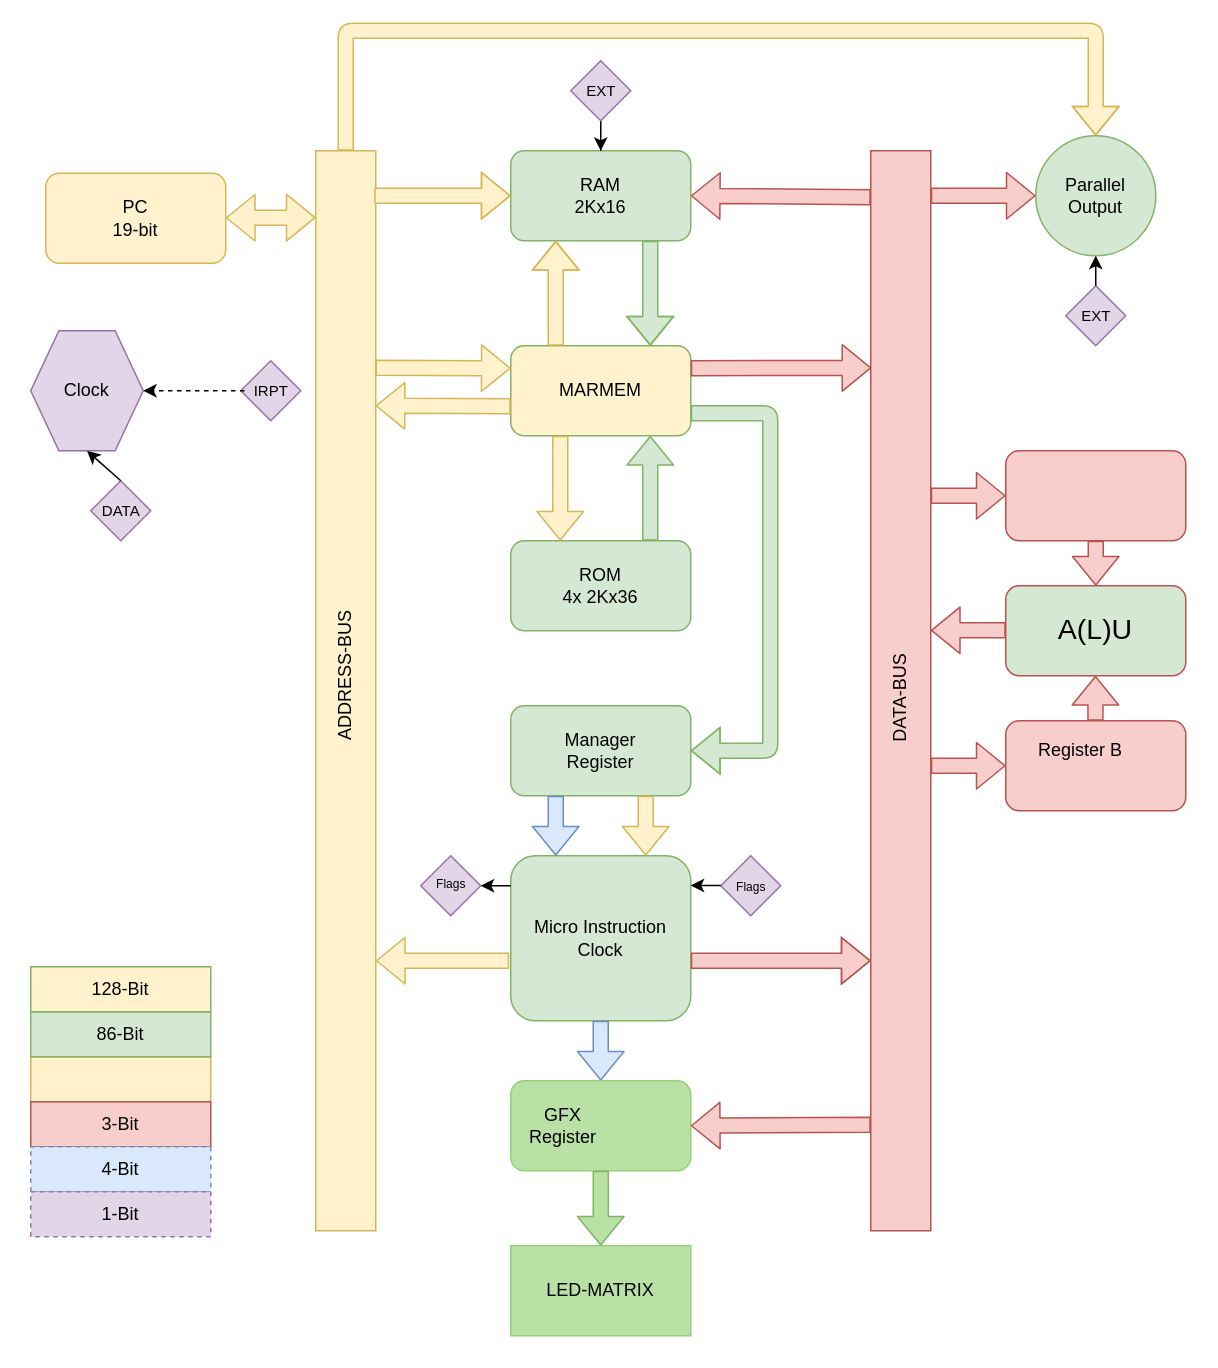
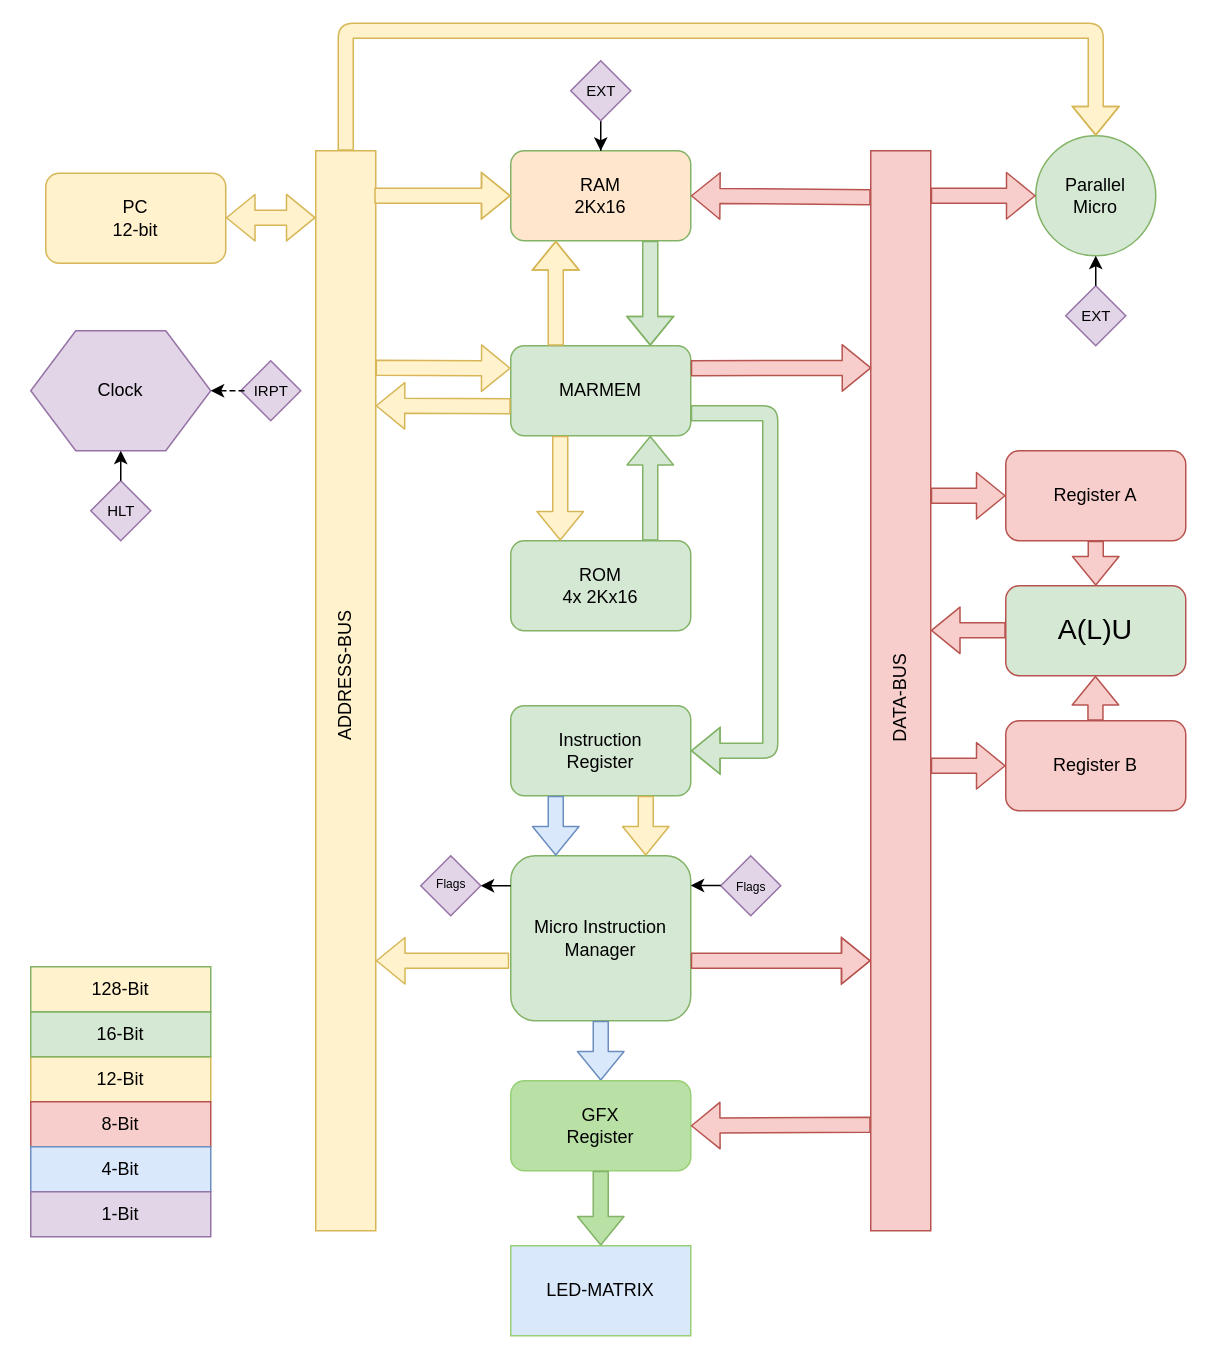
(601, 196) -> (601, 196)
(1096, 196) -> (1096, 196)
(136, 218) -> (136, 218)
(87, 391) -> (121, 391)
(601, 391) -> (601, 391)
none -> (1096, 496)
(122, 511) -> (122, 511)
(601, 586) -> (601, 586)
(601, 751) -> (601, 751)
(1081, 751) -> (1096, 766)
(601, 938) -> (601, 938)
(121, 1034) -> (121, 1034)
none -> (121, 1079)
(121, 1124) -> (121, 1124)
(563, 1126) -> (601, 1126)
(121, 1169) -> (121, 1169)
(121, 1214) -> (121, 1214)
(601, 1291) -> (601, 1291)
